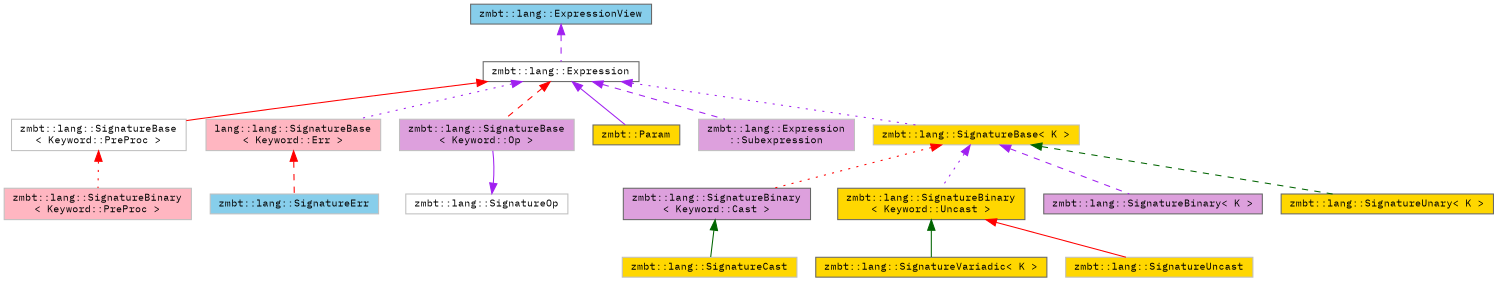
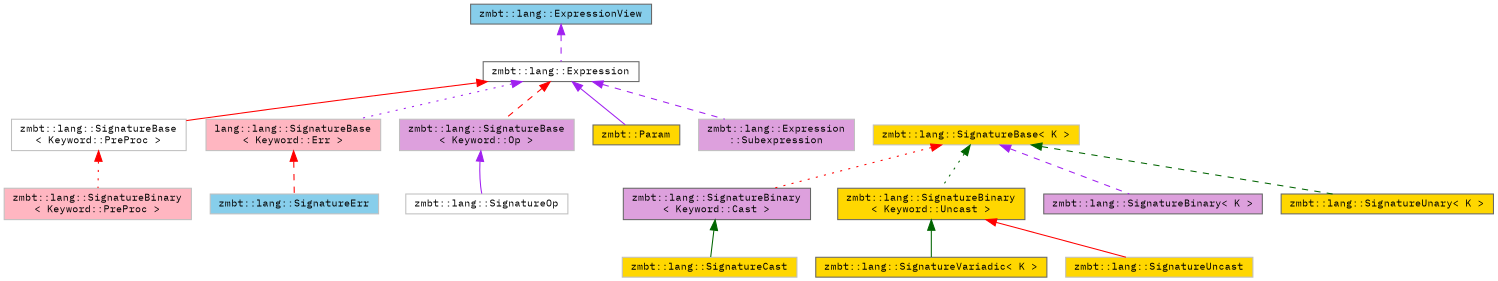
(774, 104) -> none
(494, 167) -> (480, 178)
(953, 171) -> (953, 171)
